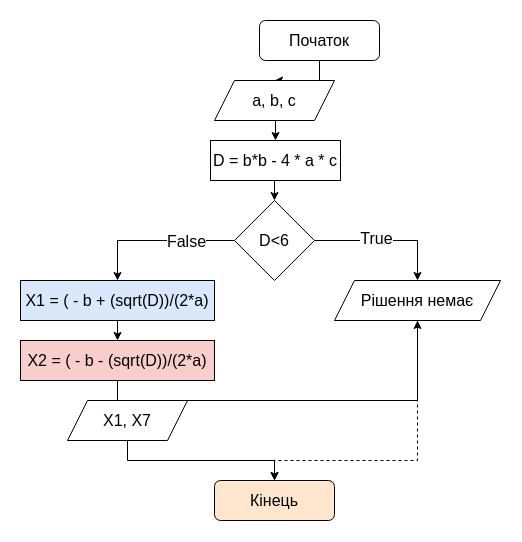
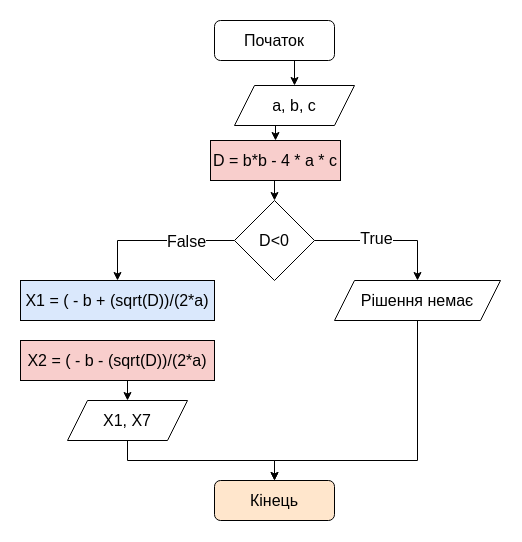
(320, 41) -> (275, 41)
(275, 101) -> (295, 106)
(276, 161) -> (276, 161)
(275, 241) -> (275, 241)
(118, 327) -> none
(300, 401) -> (128, 382)
(377, 461) -> (377, 461)
